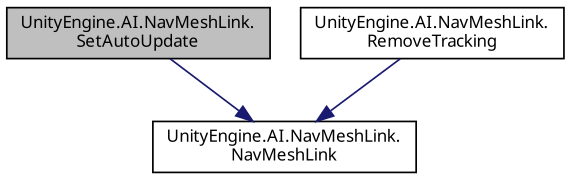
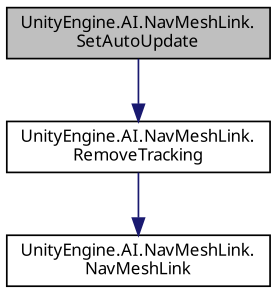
(205, 85) -> (138, 81)
